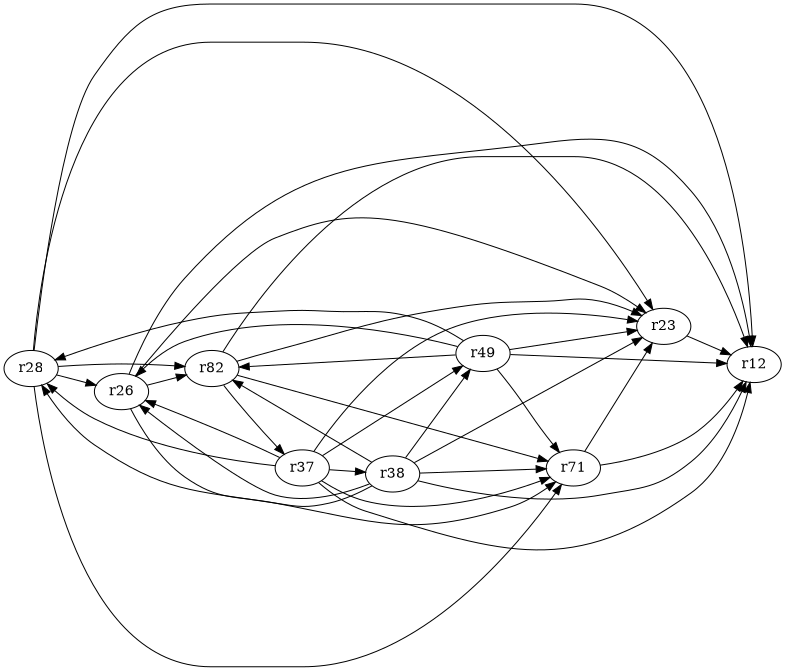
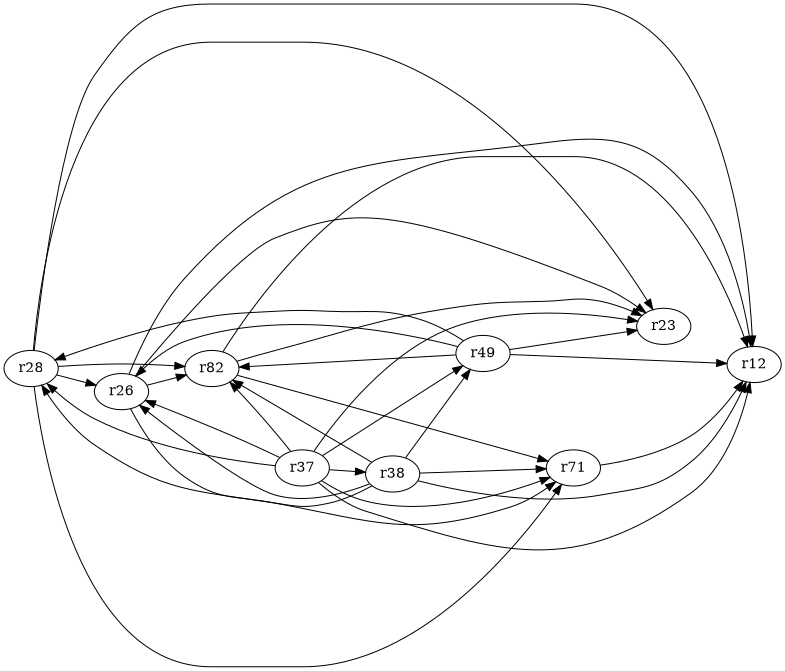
(704, 343) -> none
(529, 400) -> none
(616, 402) -> none
(527, 408) -> none
(250, 417) -> (265, 420)
